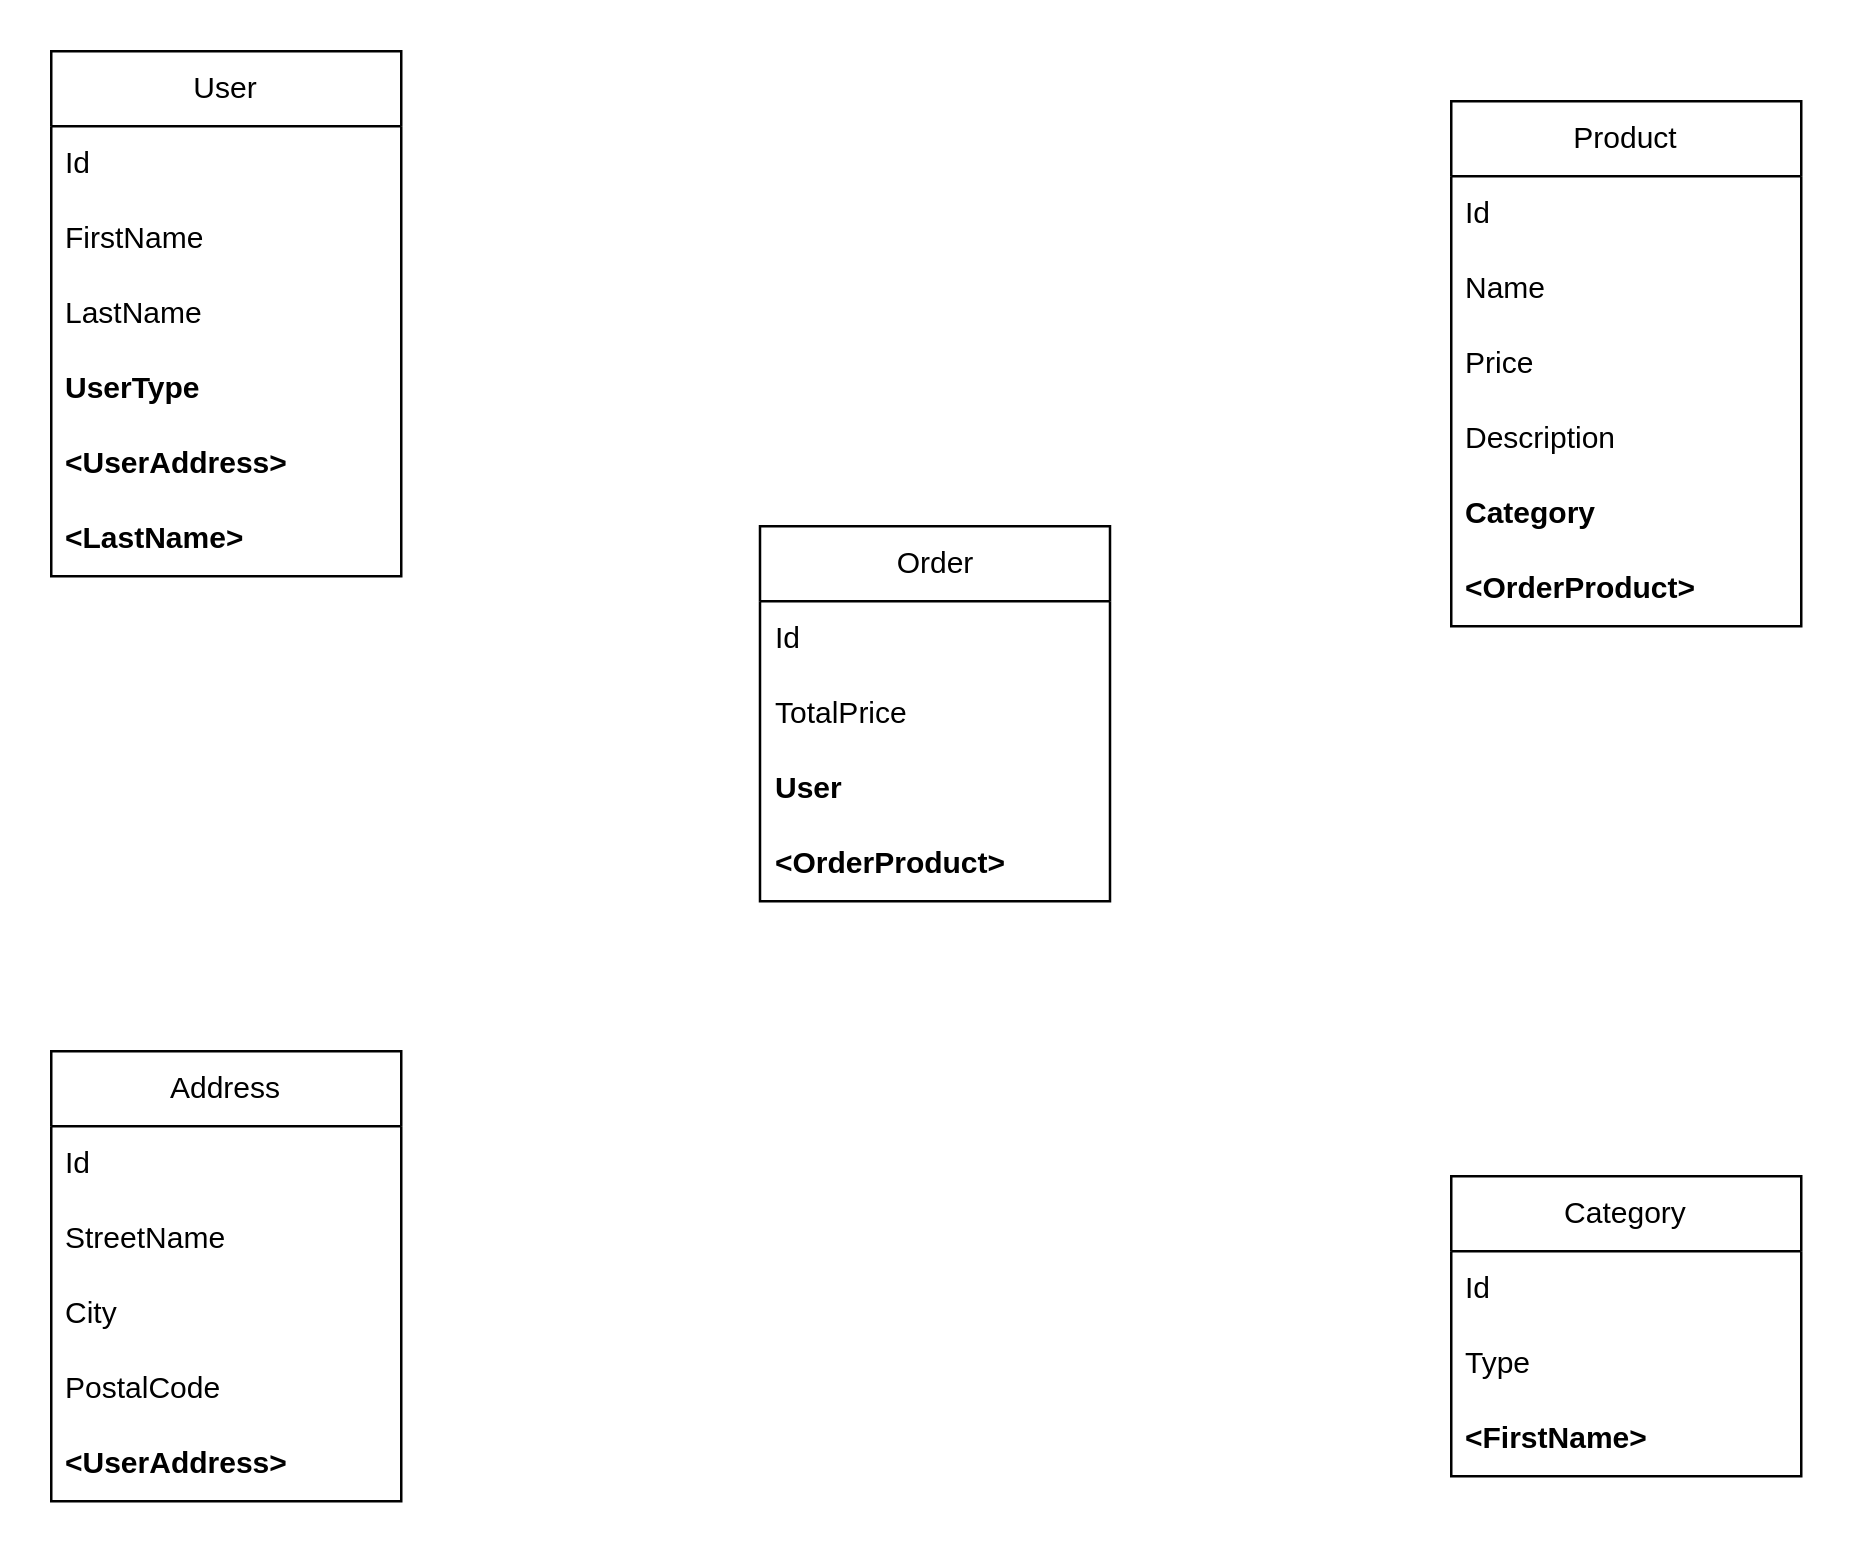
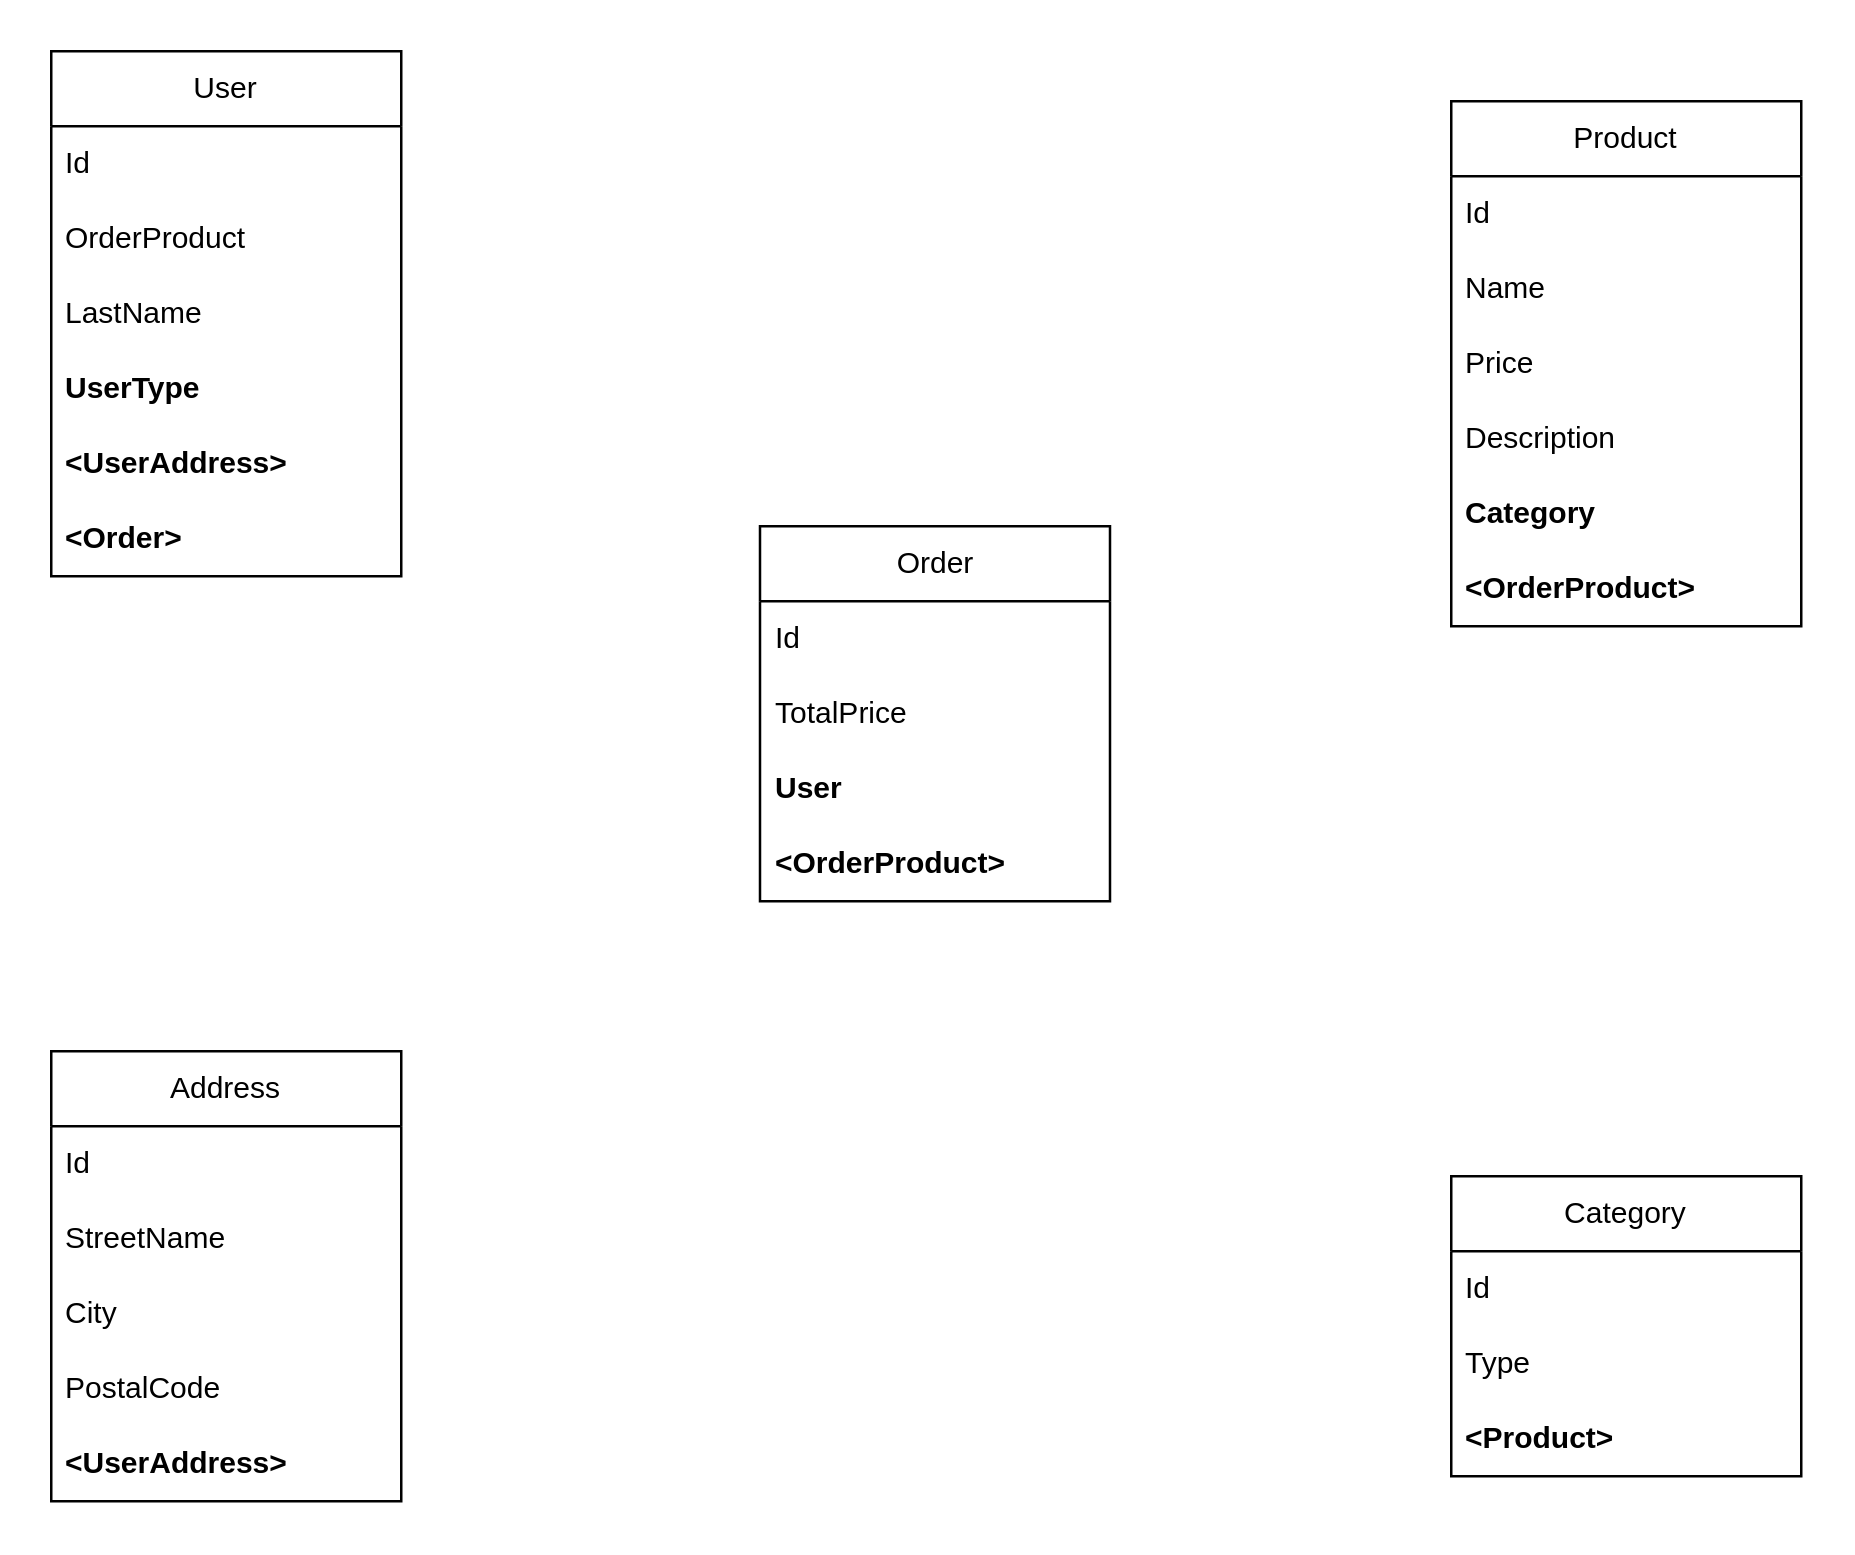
(138, 239) -> (167, 239)
(150, 539) -> (125, 539)
(1555, 1439) -> (1542, 1439)
